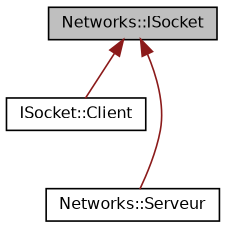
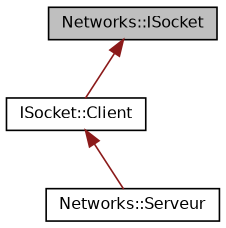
(161, 122) -> (109, 167)
